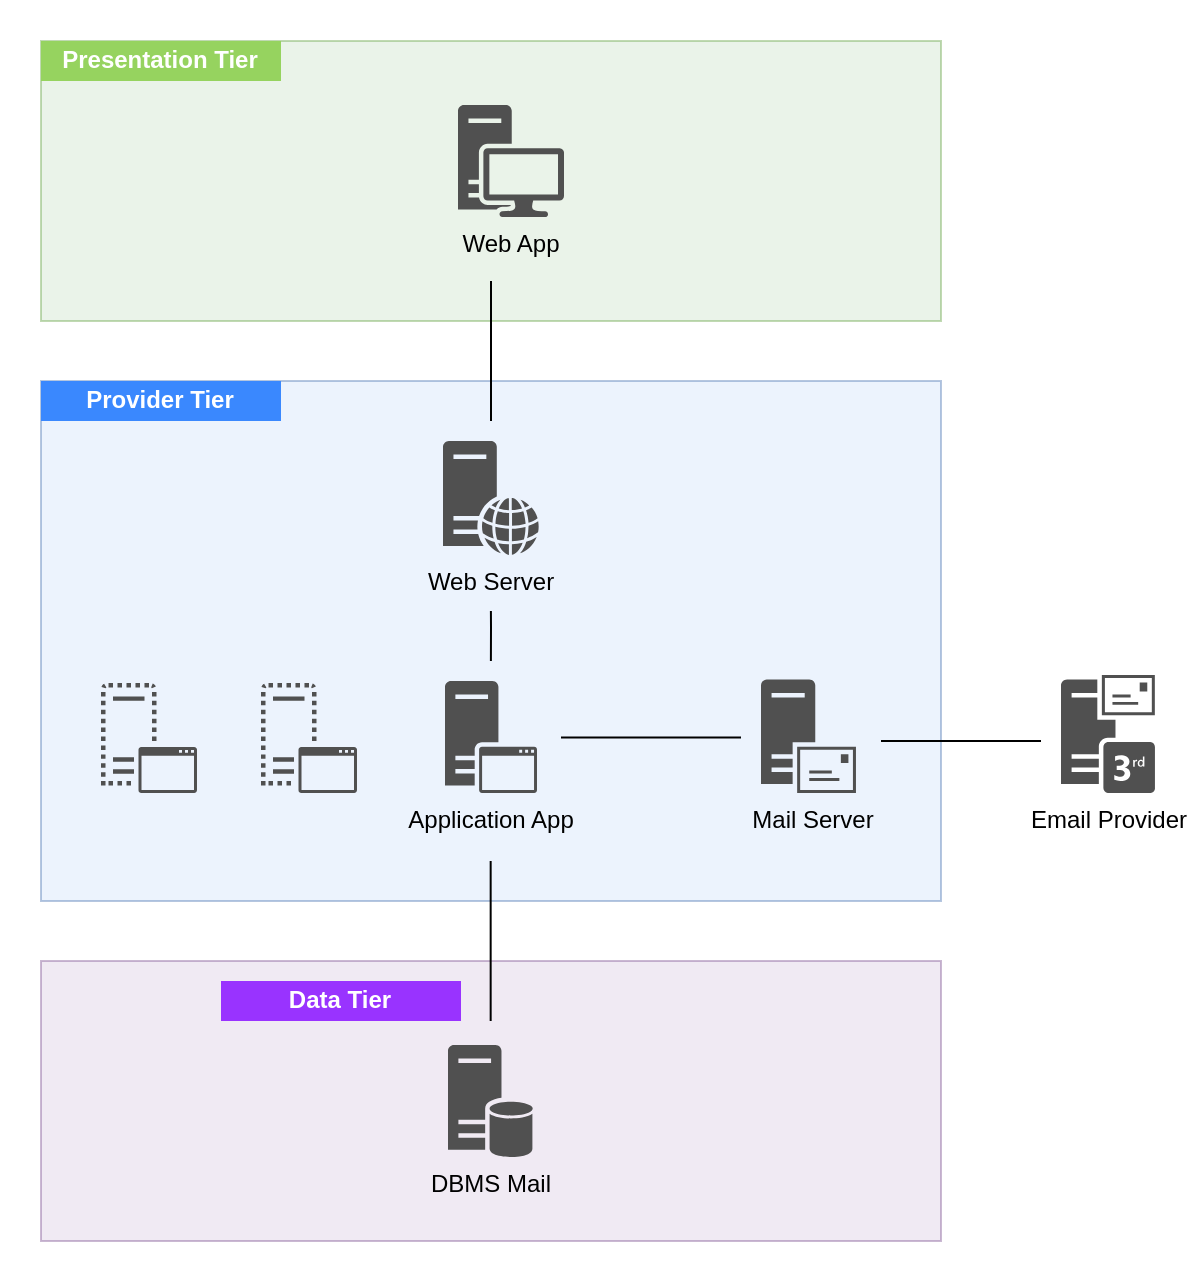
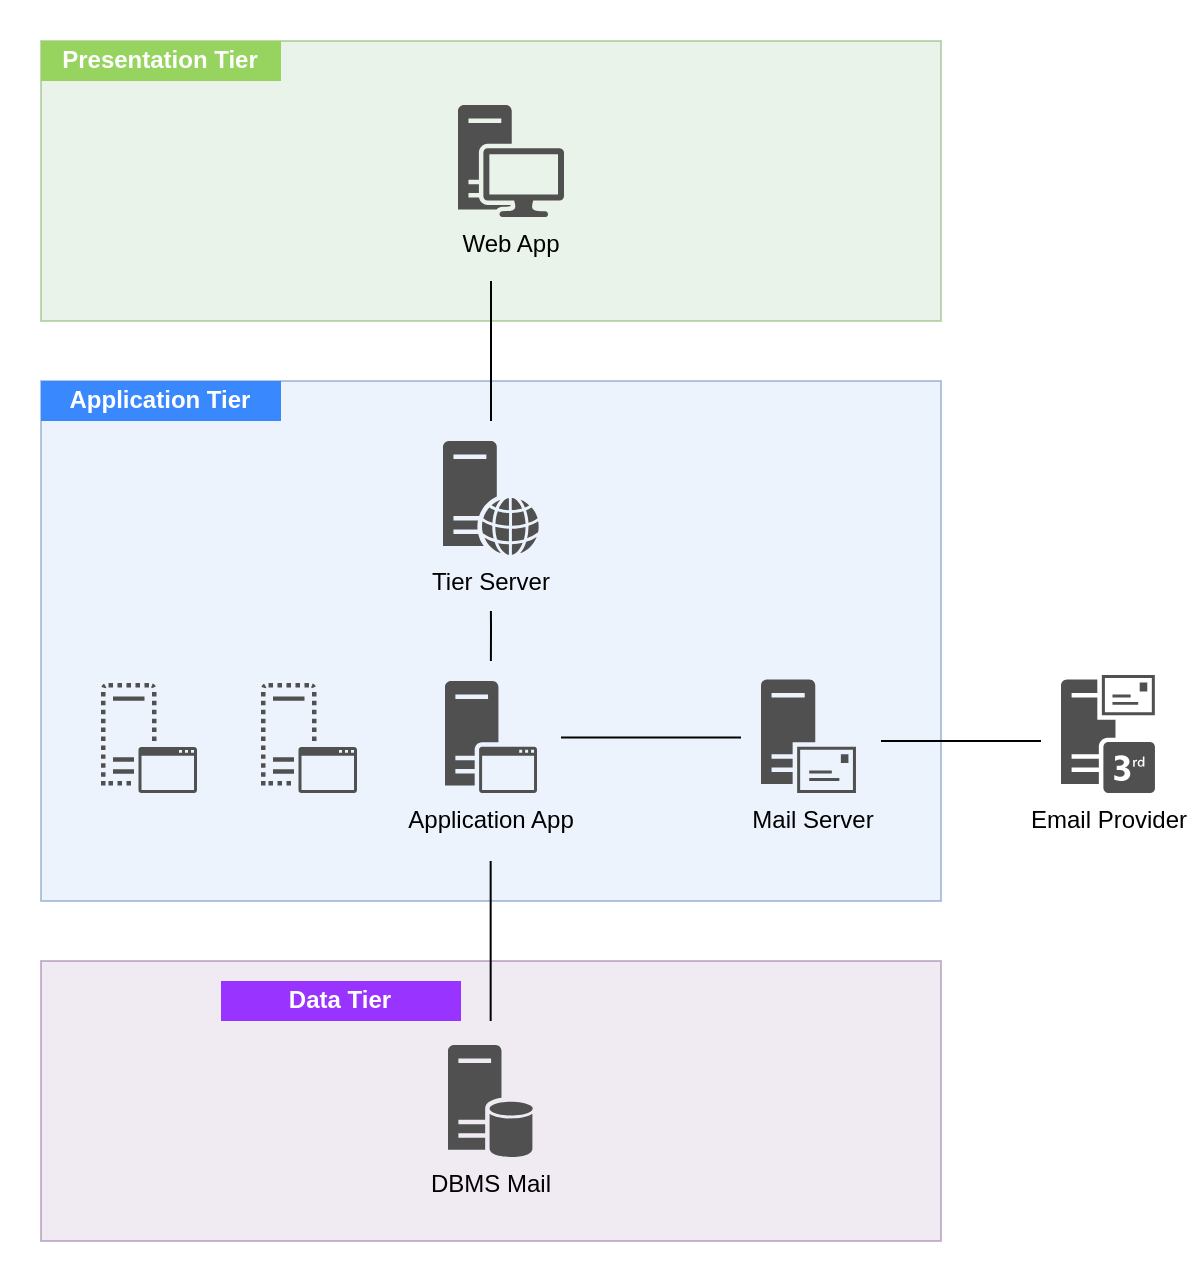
(161, 401) -> (161, 401)
(492, 583) -> (492, 583)
